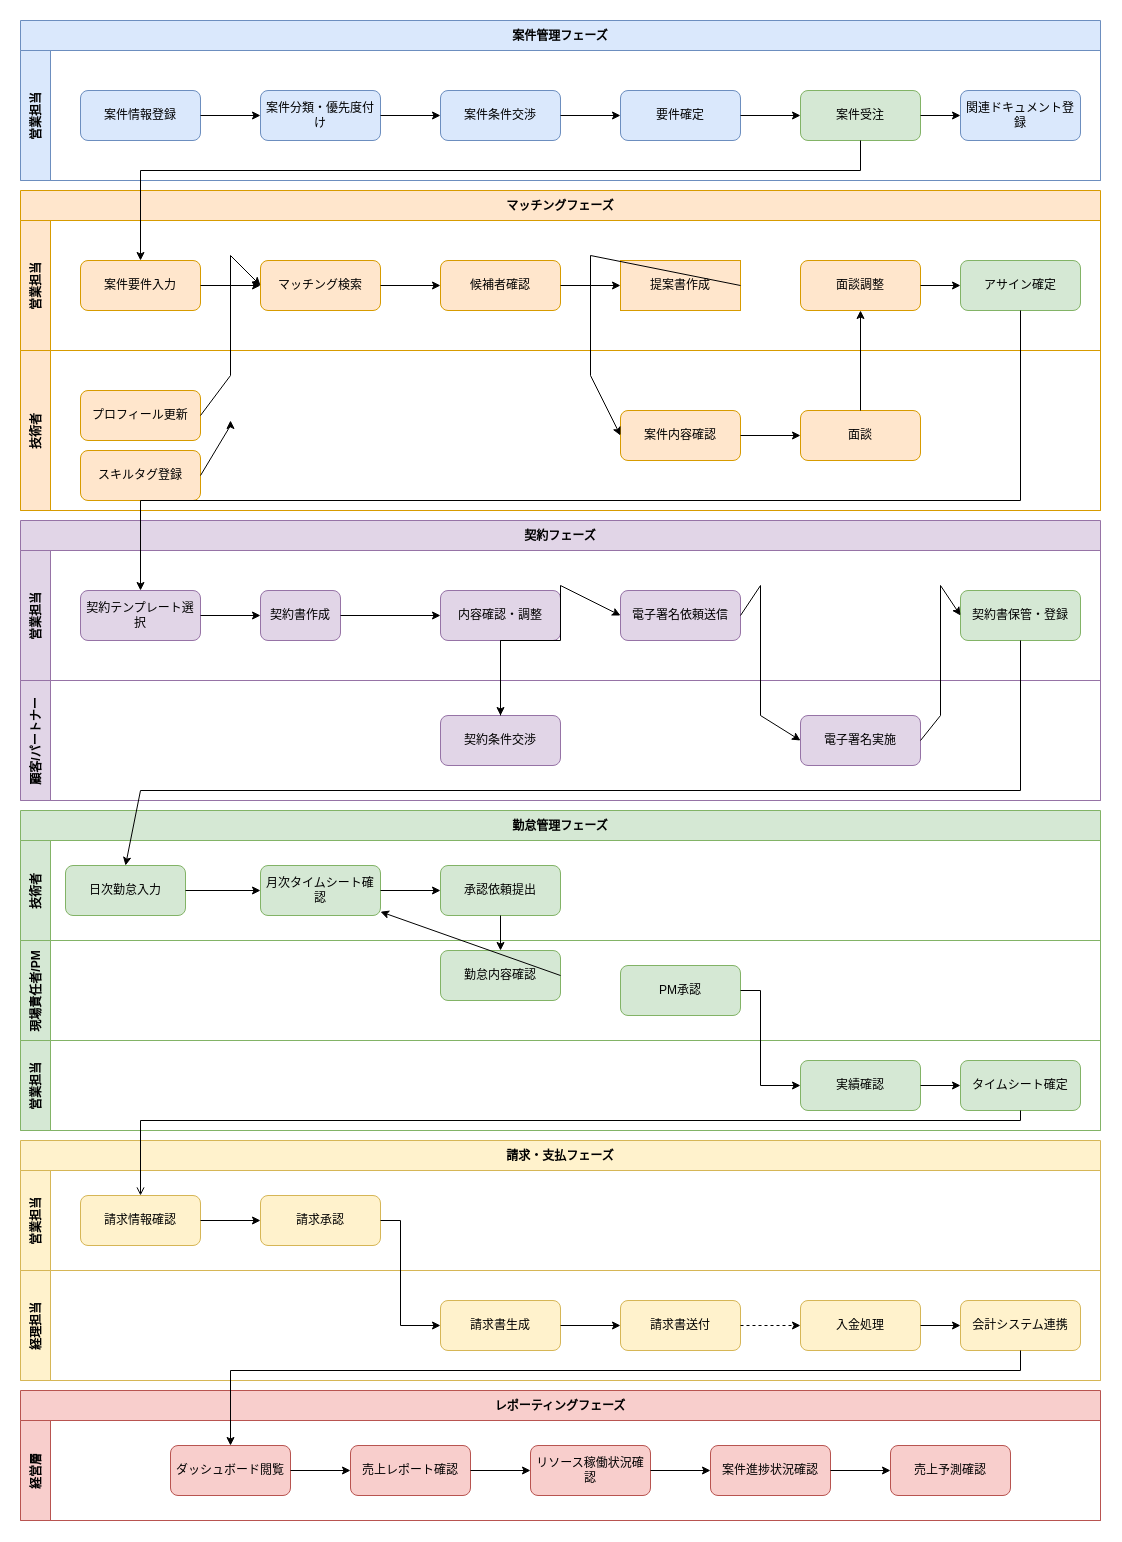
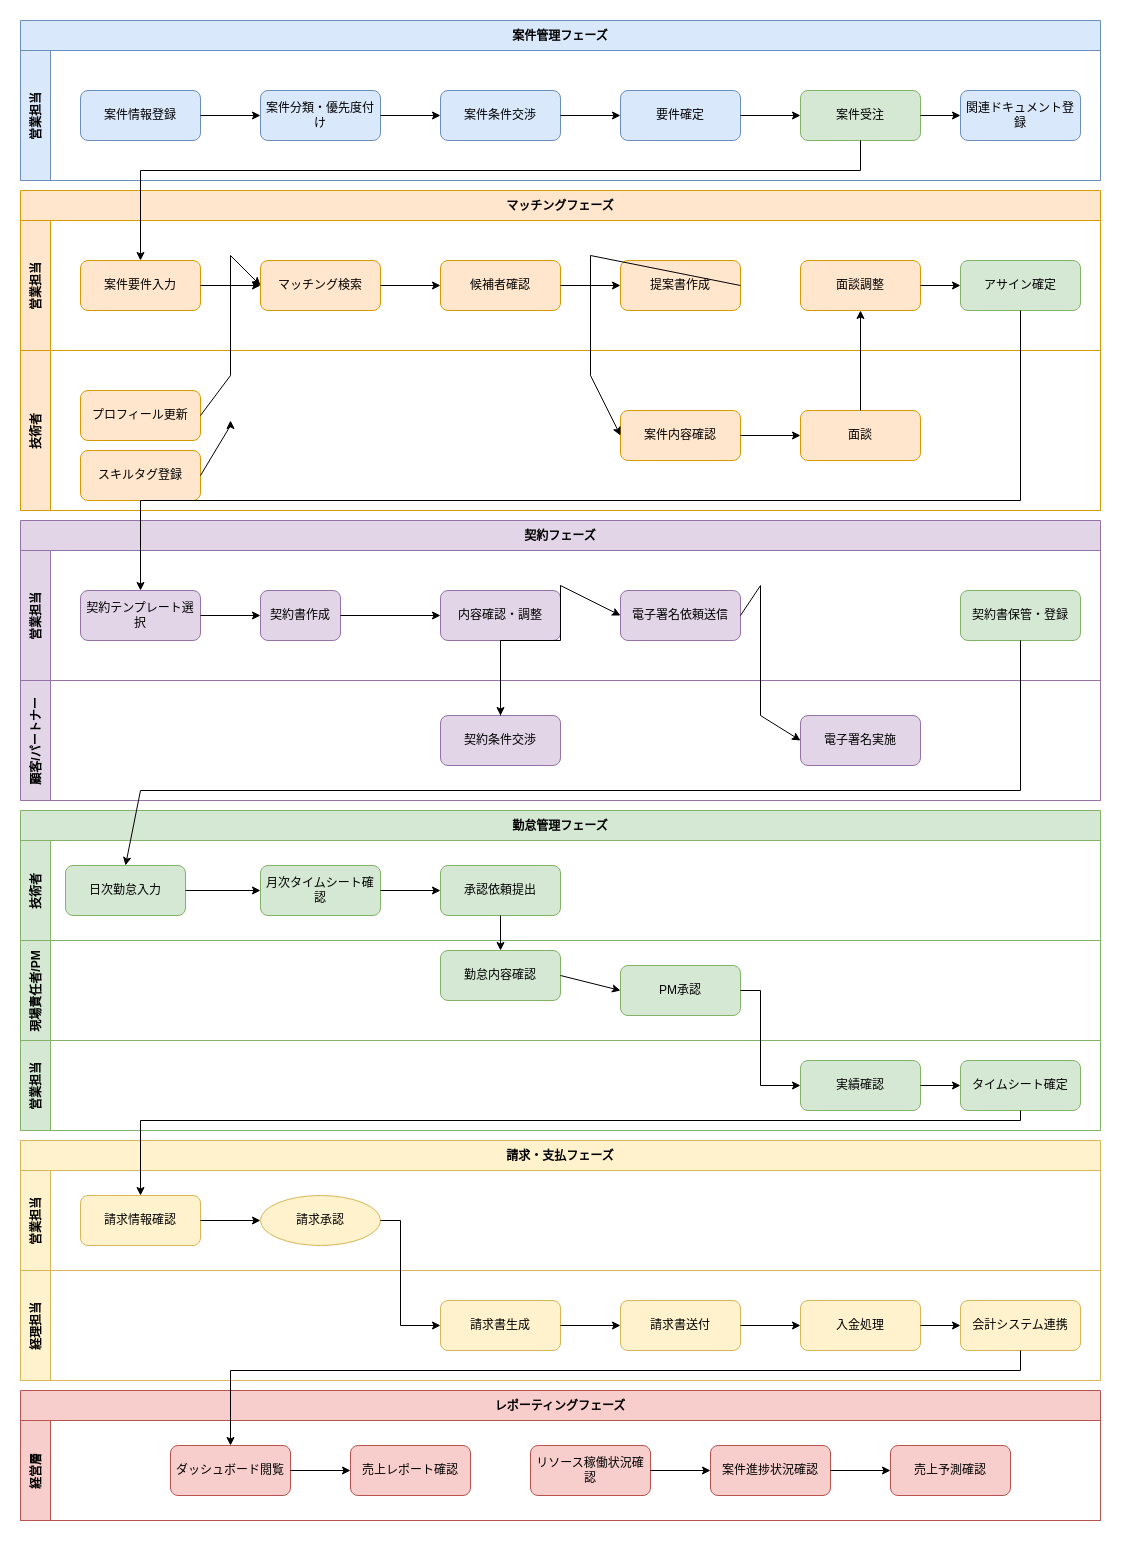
(681, 286) -> (681, 286)
(941, 653) -> none
(513, 959) -> (587, 982)
(141, 1189) -> (141, 1187)
(321, 1221) -> (321, 1221)
(768, 1326) -> (768, 1326)
(497, 1471) -> none
